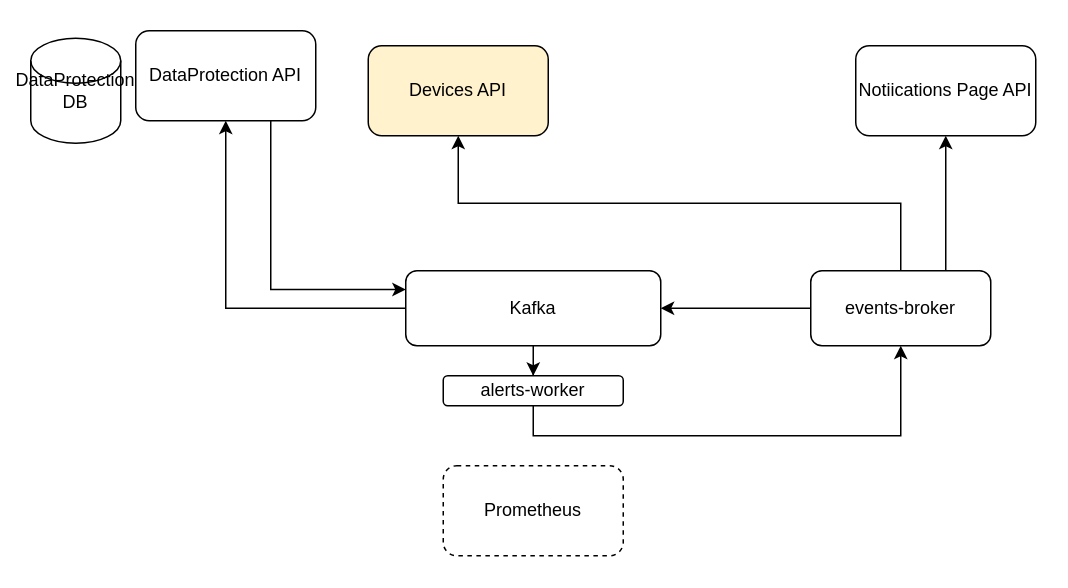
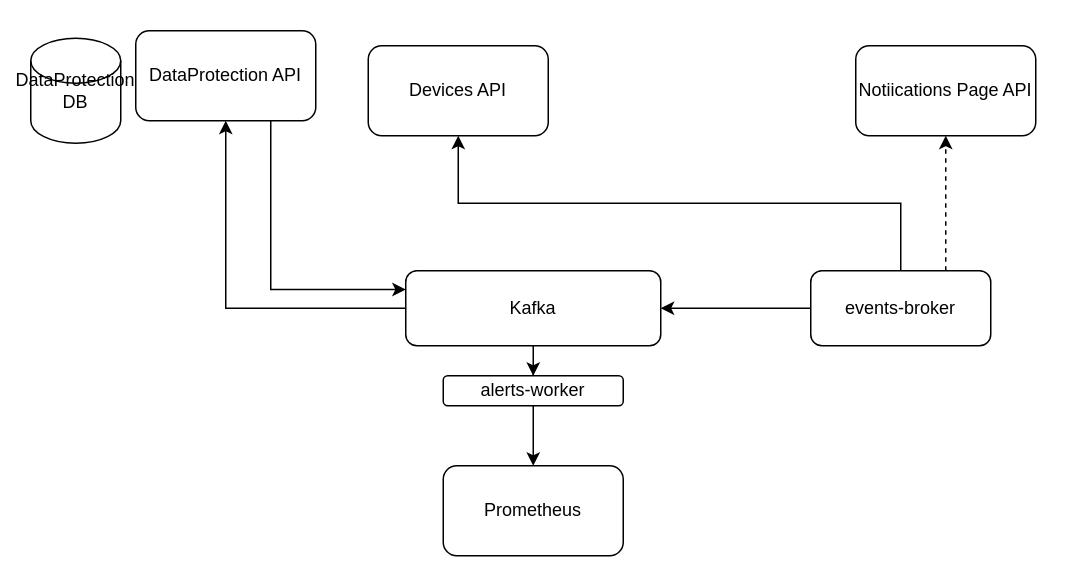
(458, 91) -> (458, 91)
(946, 207) -> (946, 207)
(756, 436) -> (533, 444)
(533, 511) -> (533, 511)
